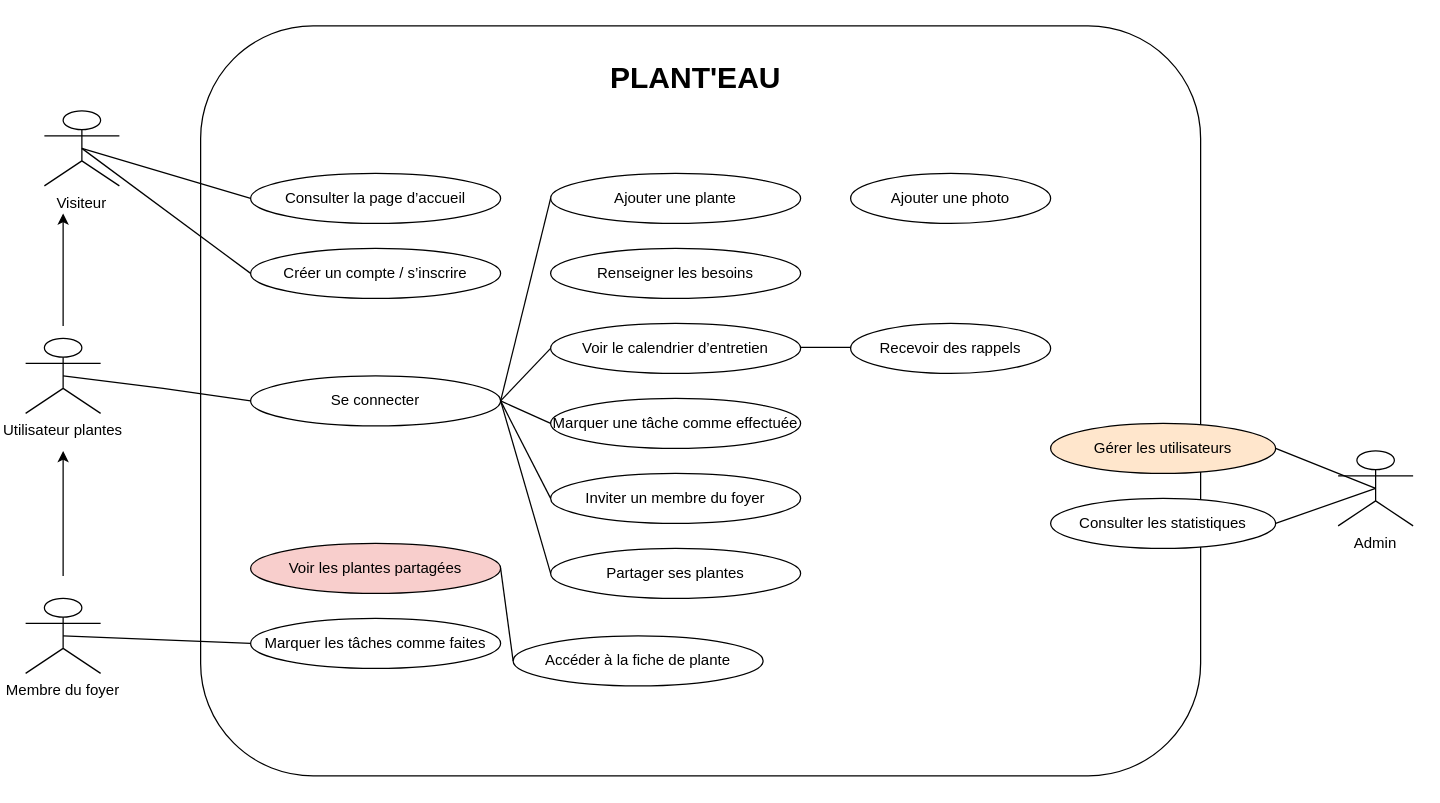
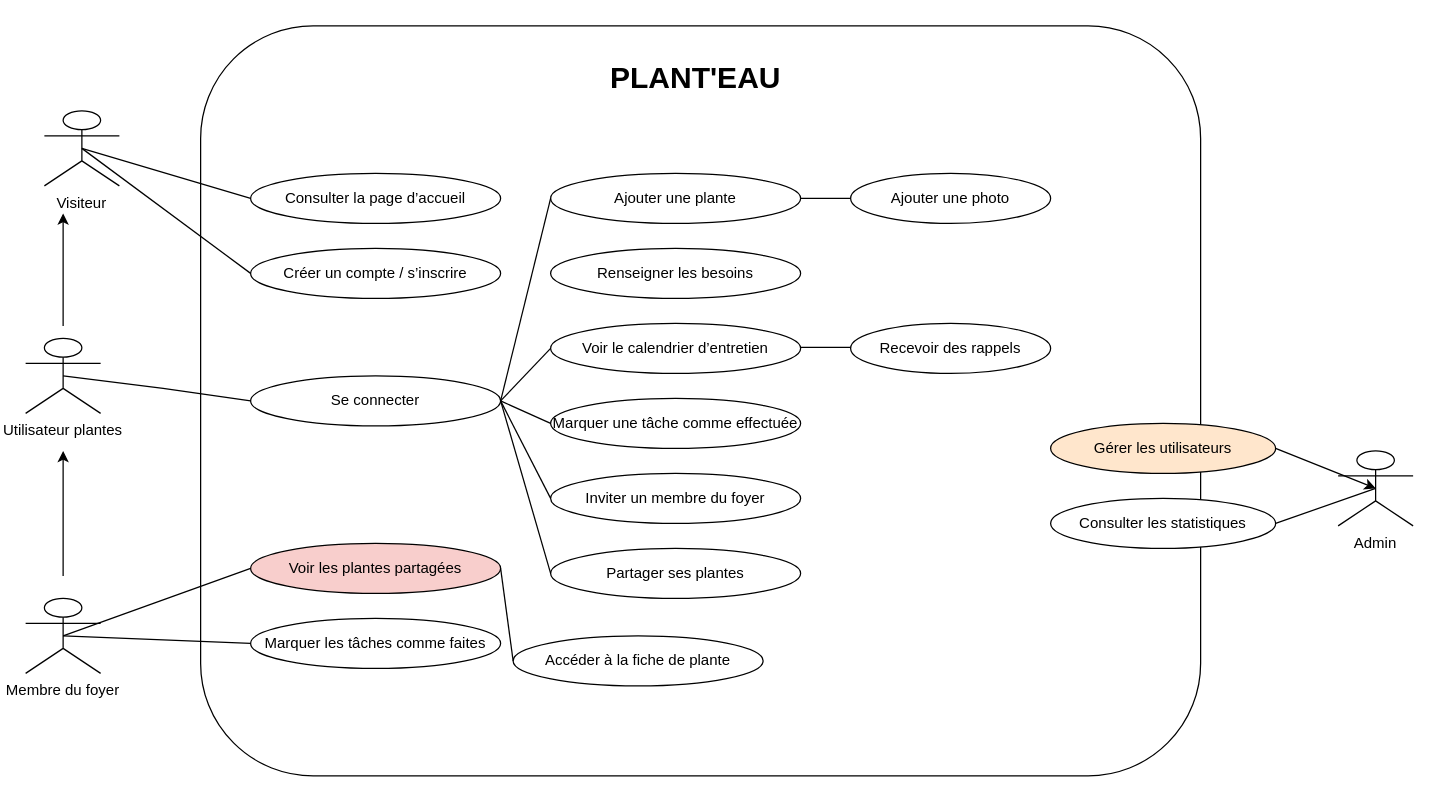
none -> (826, 198)
(1368, 485) -> (1366, 484)
none -> (175, 595)
